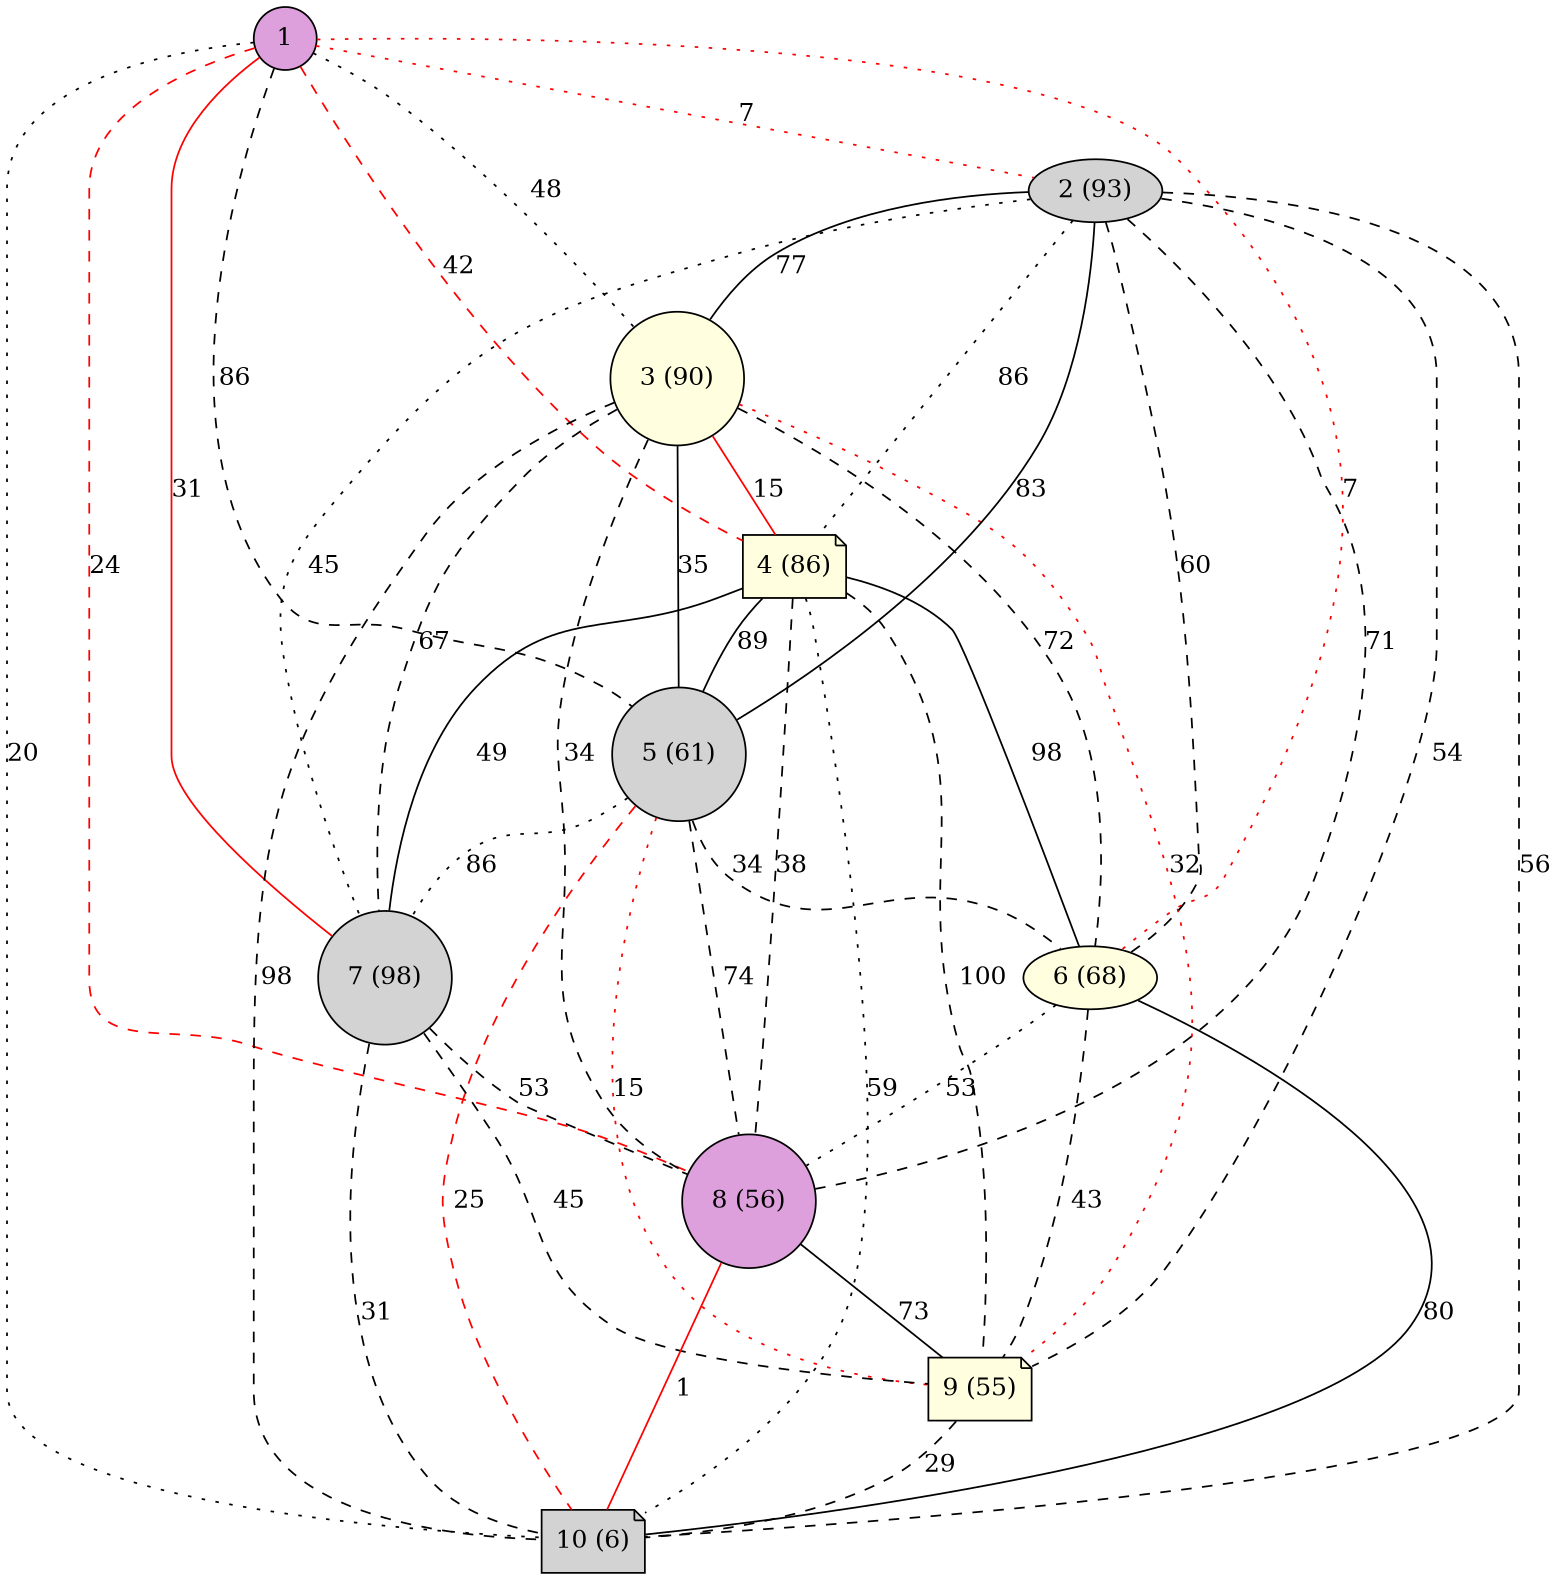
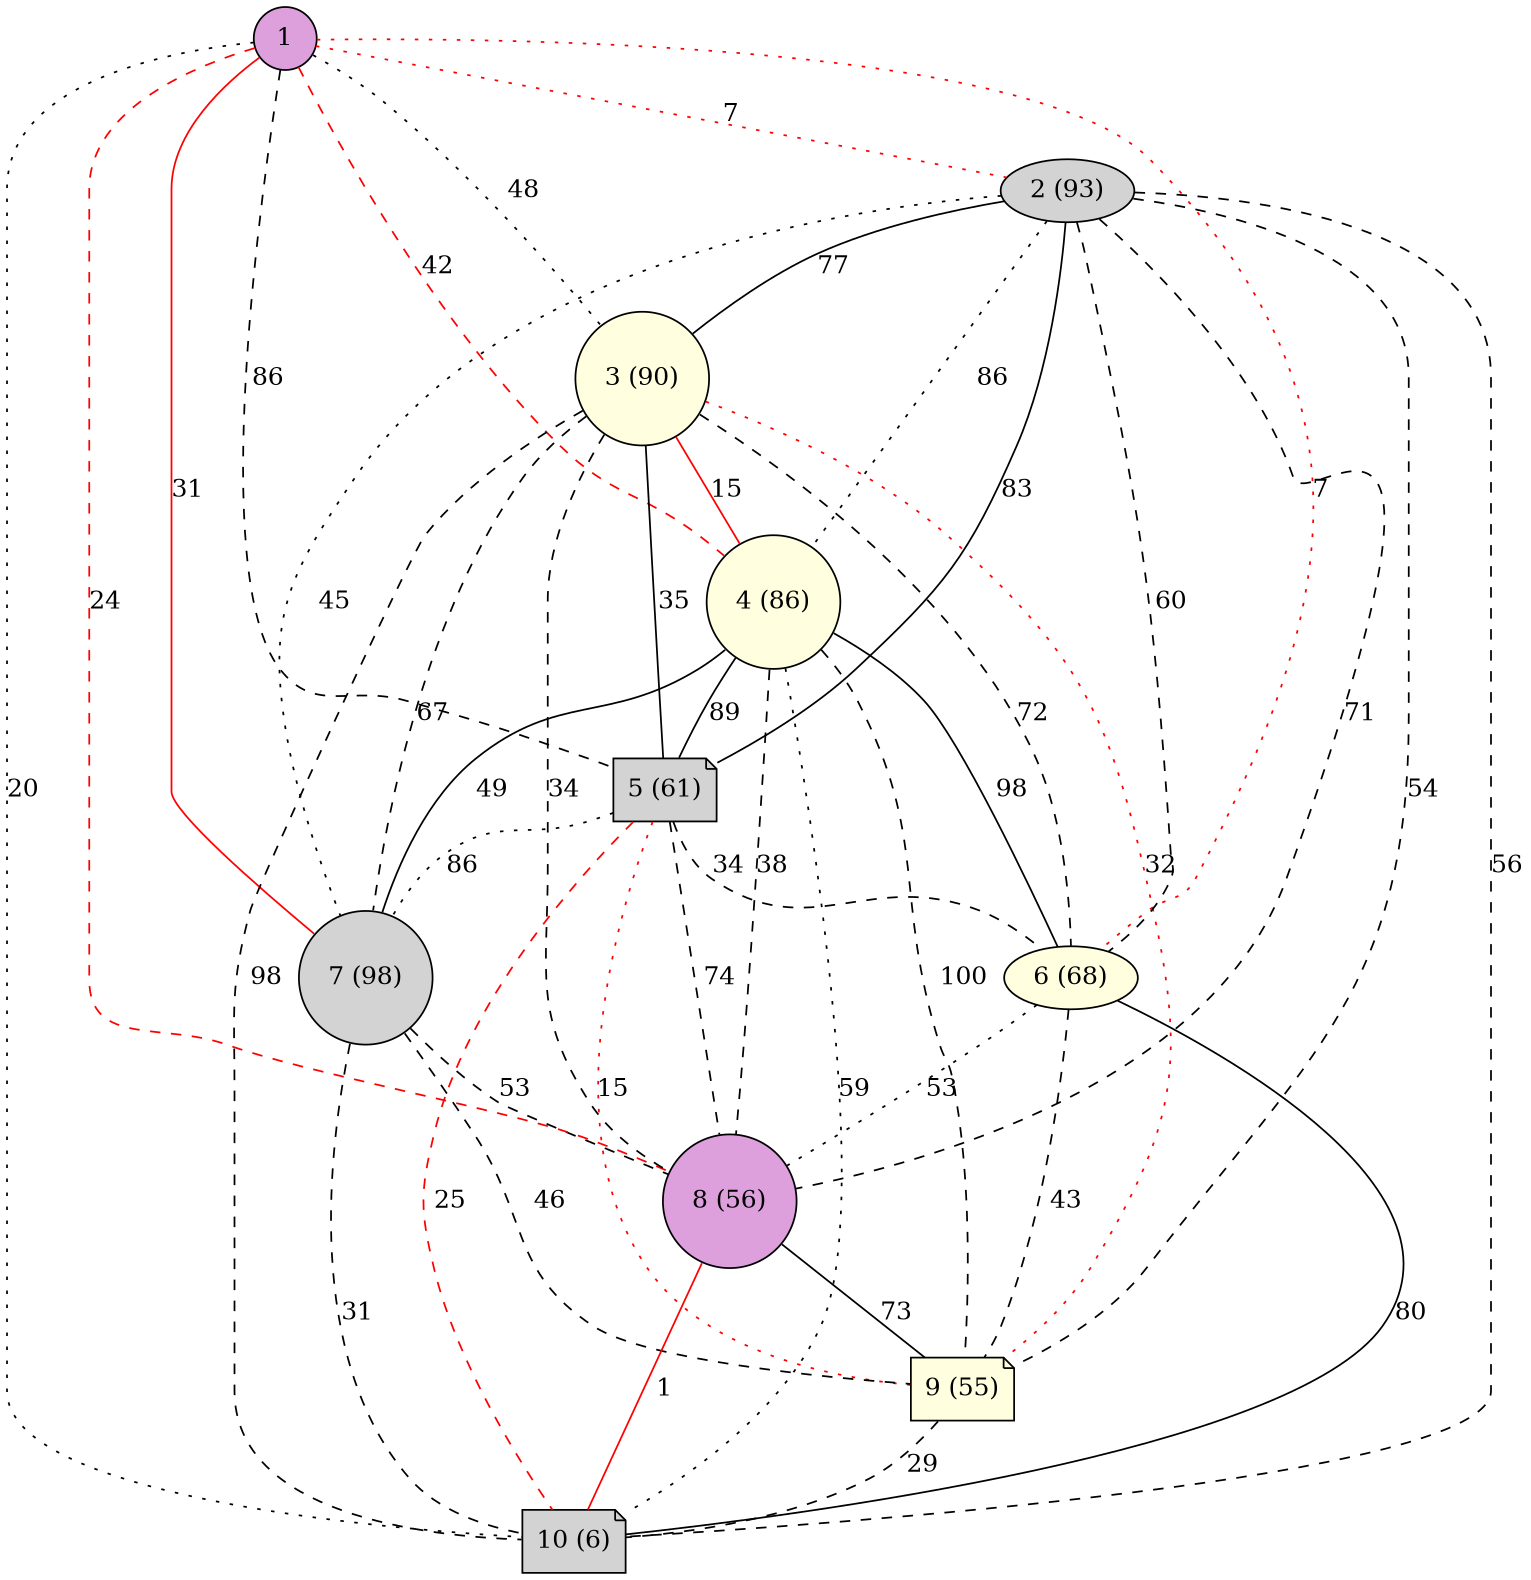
(794, 566) -> (774, 602)
(679, 754) -> (665, 790)
(570, 1201) -> (550, 1201)
